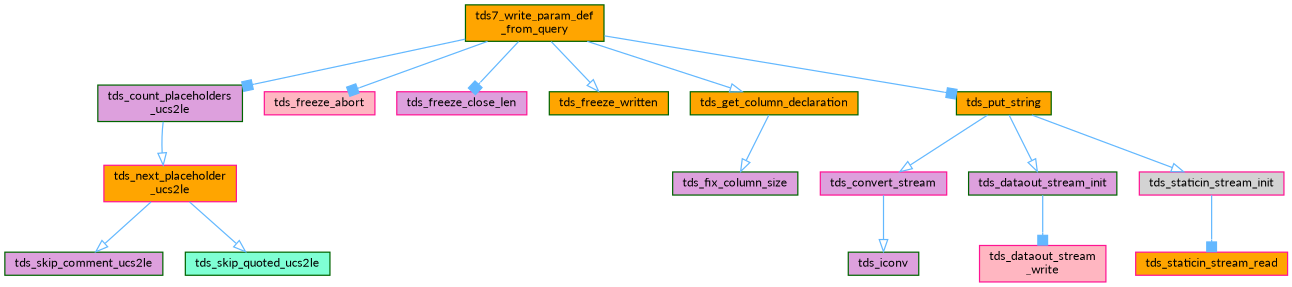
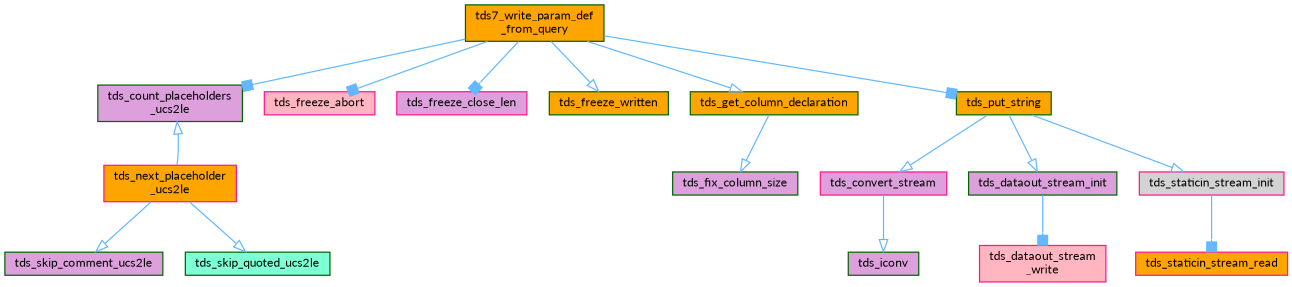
(162, 137) -> (178, 150)
